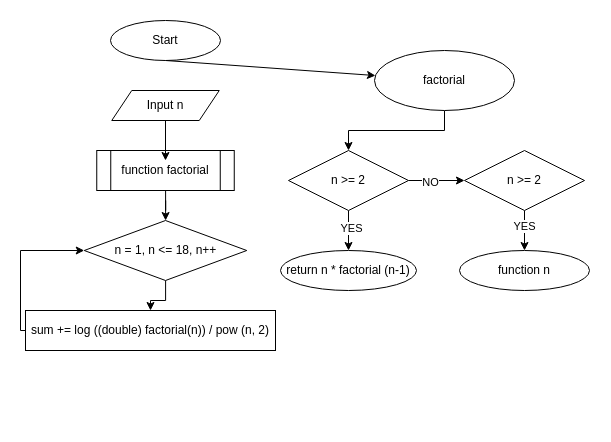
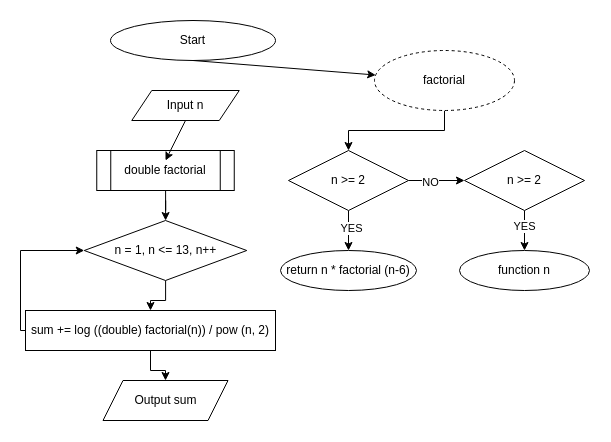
(166, 41) -> (193, 41)
(445, 81) -> (445, 81)
(166, 106) -> (186, 106)
(166, 171) -> (166, 171)
(166, 251) -> (166, 251)
(349, 271) -> (349, 271)
none -> (151, 370)
none -> (166, 401)
